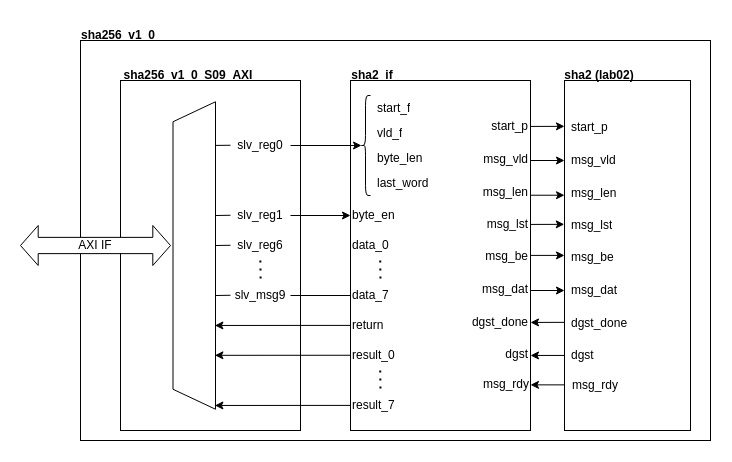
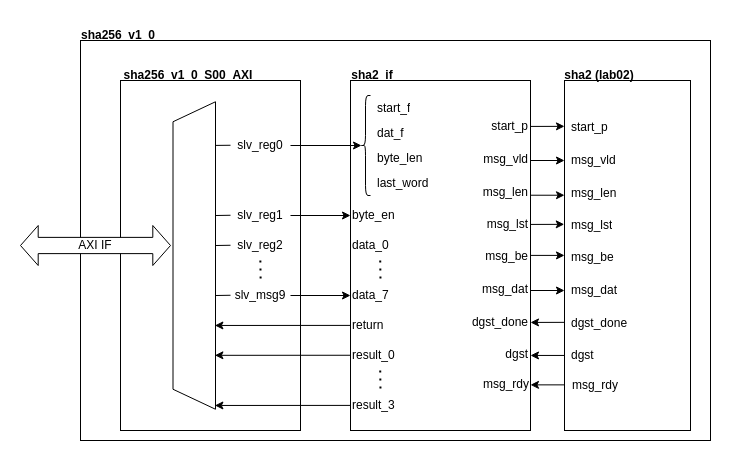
(189, 76) -> (189, 76)
(393, 134) -> (394, 134)
(261, 246) -> (261, 246)
(344, 296) -> (342, 296)
(378, 406) -> (378, 406)
